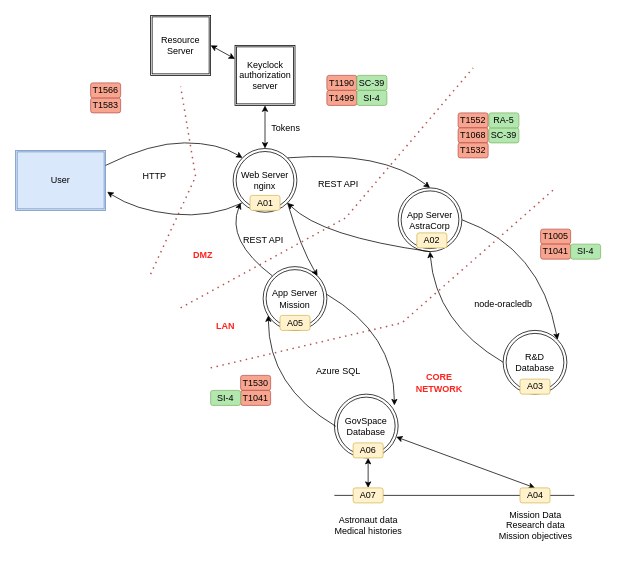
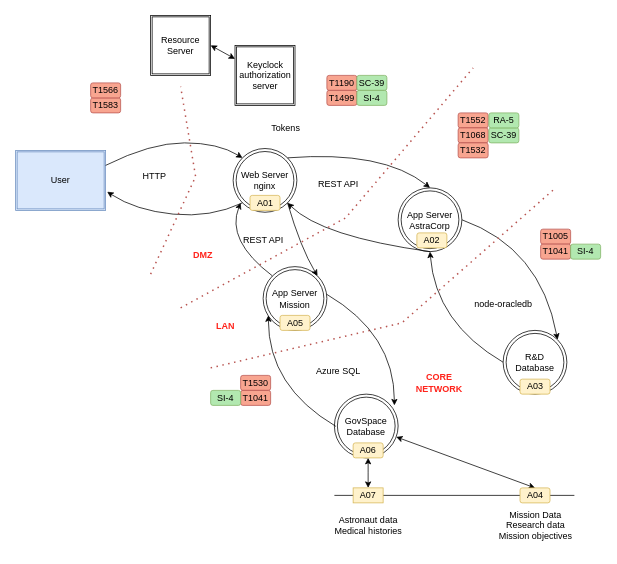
(265, 142) -> none
(368, 495) -> (368, 495)
